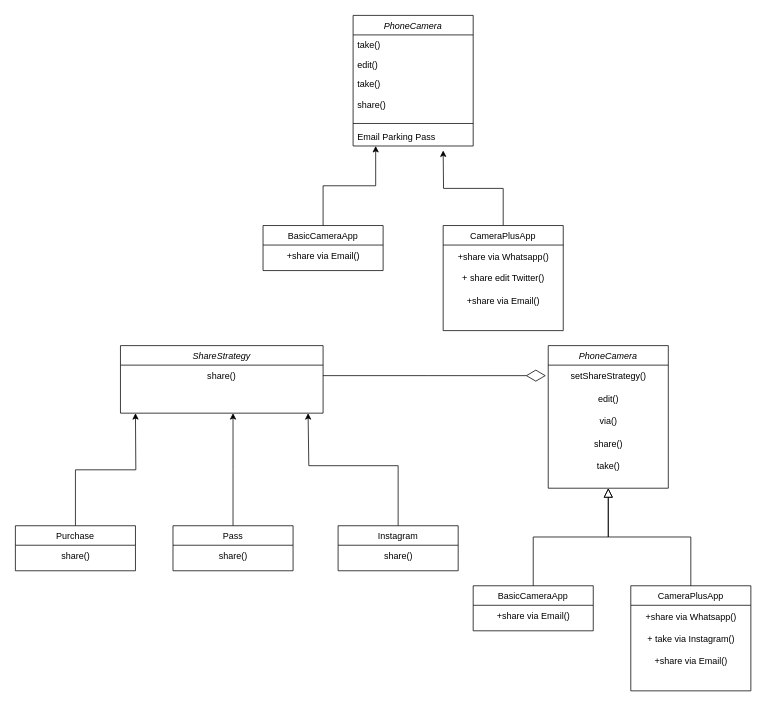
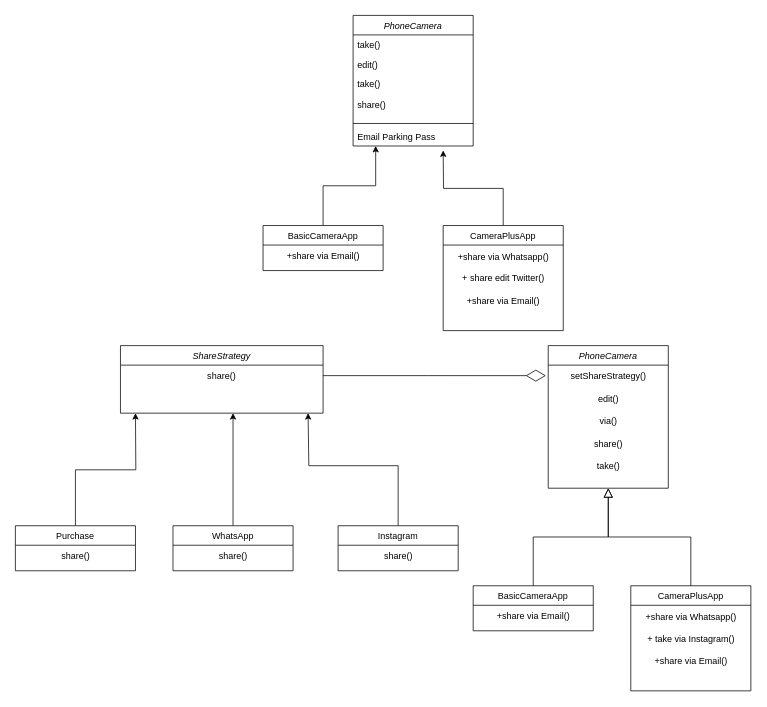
(233, 536) -> (233, 536)
